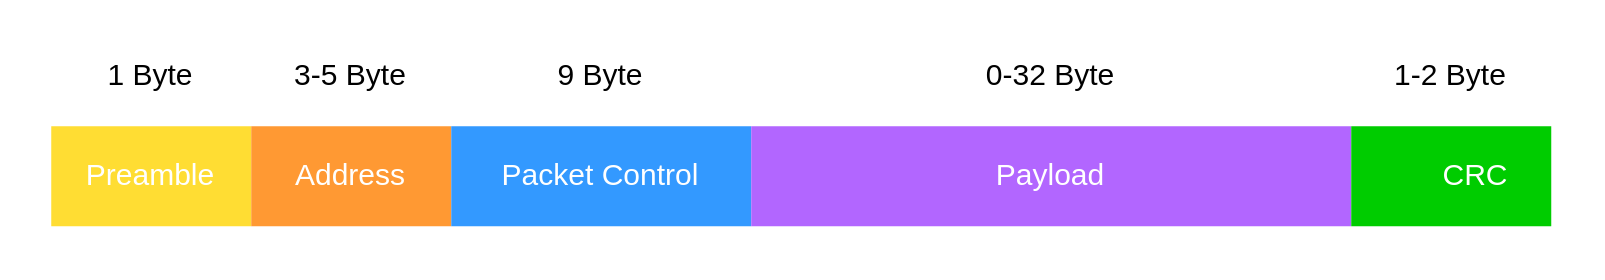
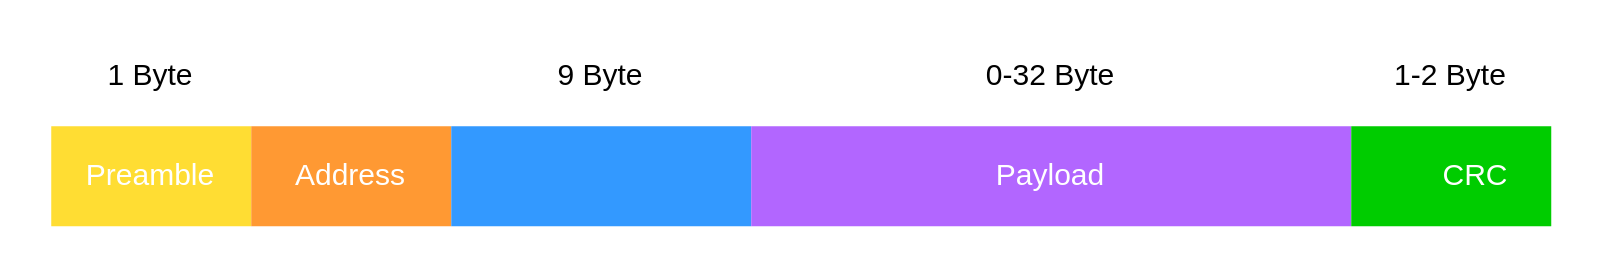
(351, 76) -> none
(601, 176) -> none
